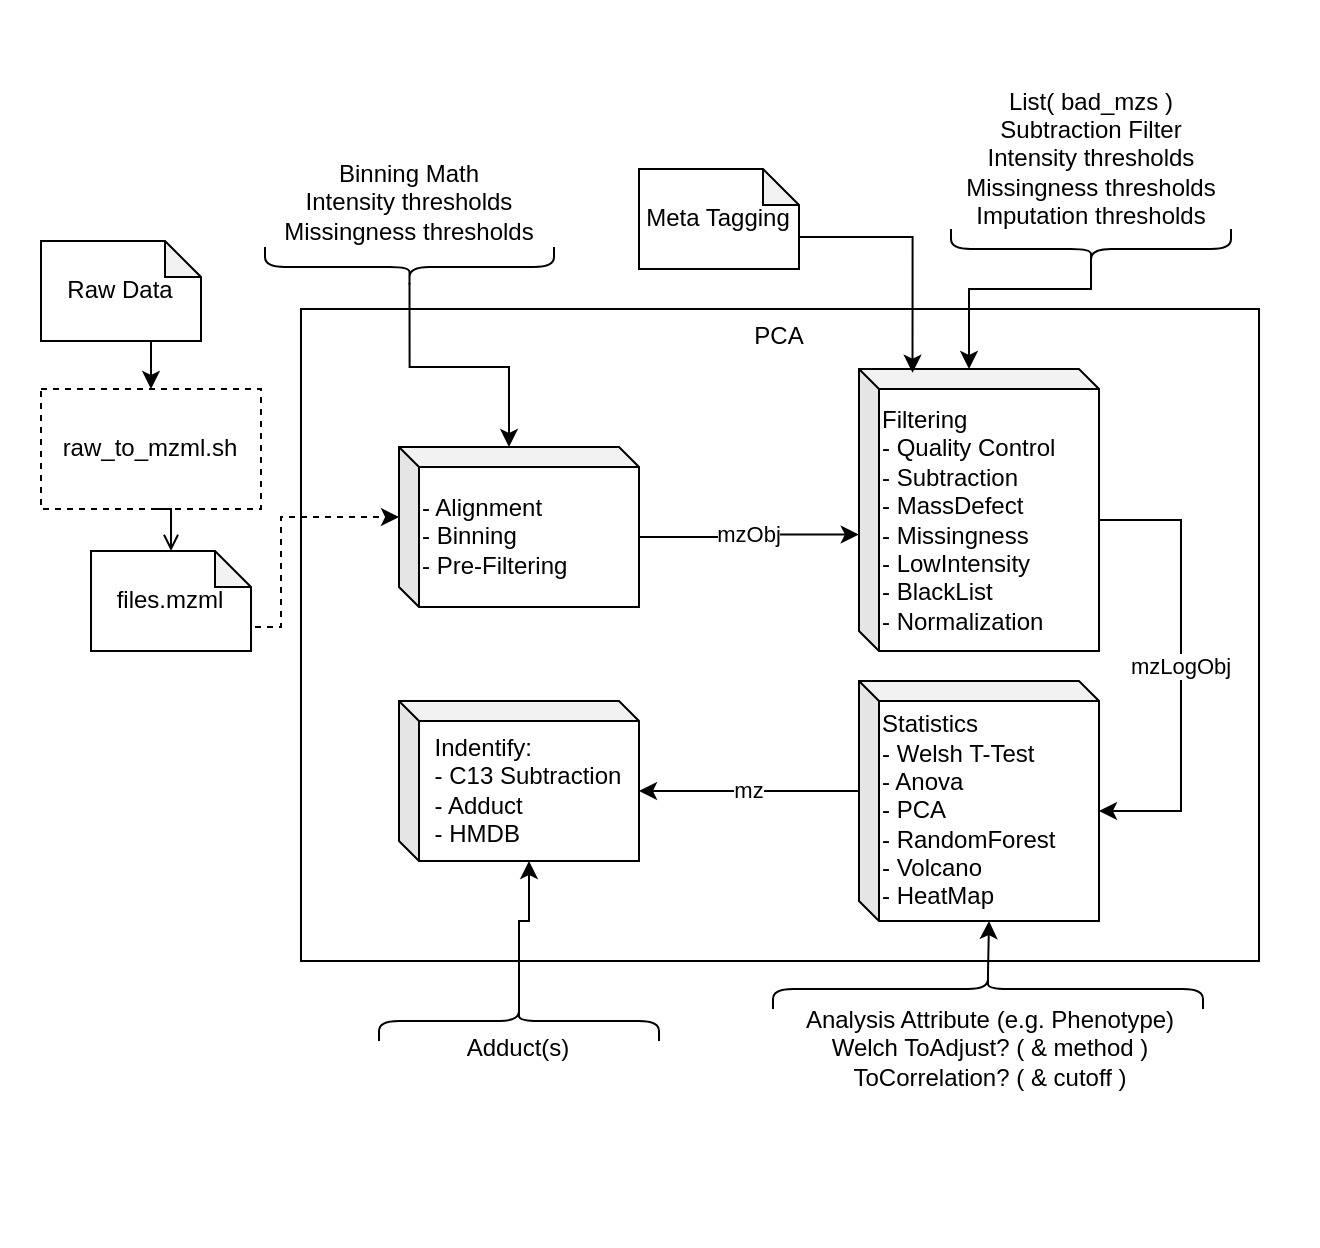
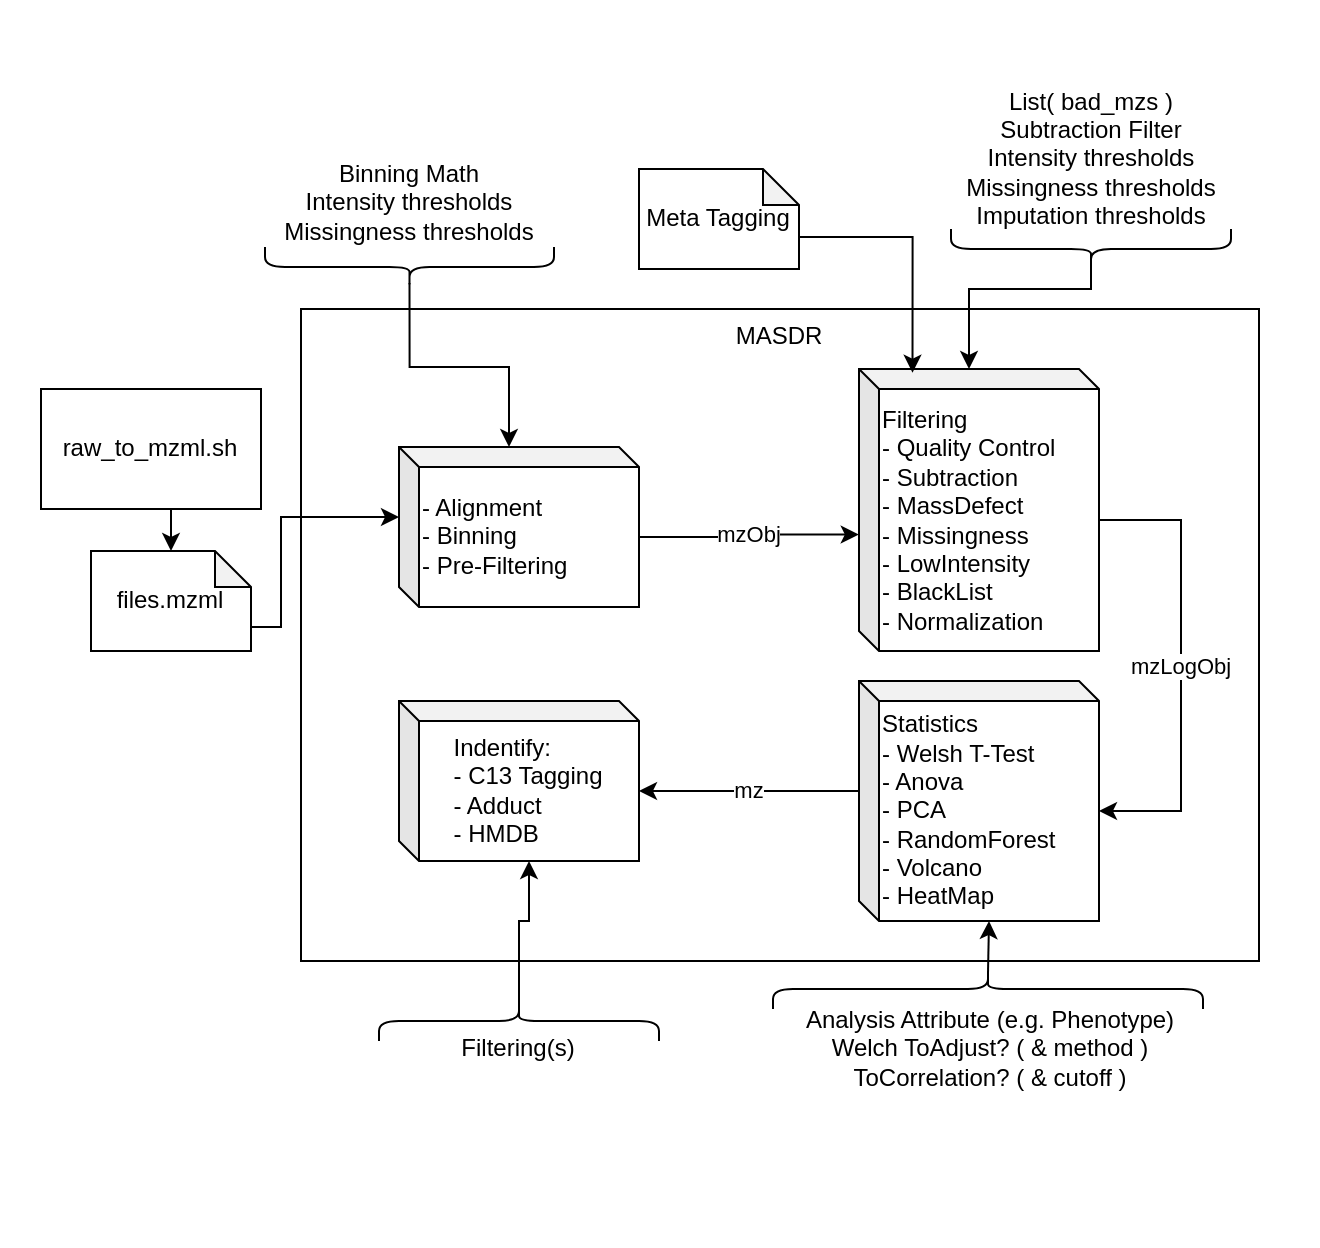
(121, 291) -> none
(780, 337) -> (780, 337)
(151, 343) -> none
(151, 449) -> (151, 449)
(281, 536) -> (281, 536)
(171, 539) -> (171, 536)
(529, 791) -> (529, 791)
(519, 1049) -> (519, 1049)
